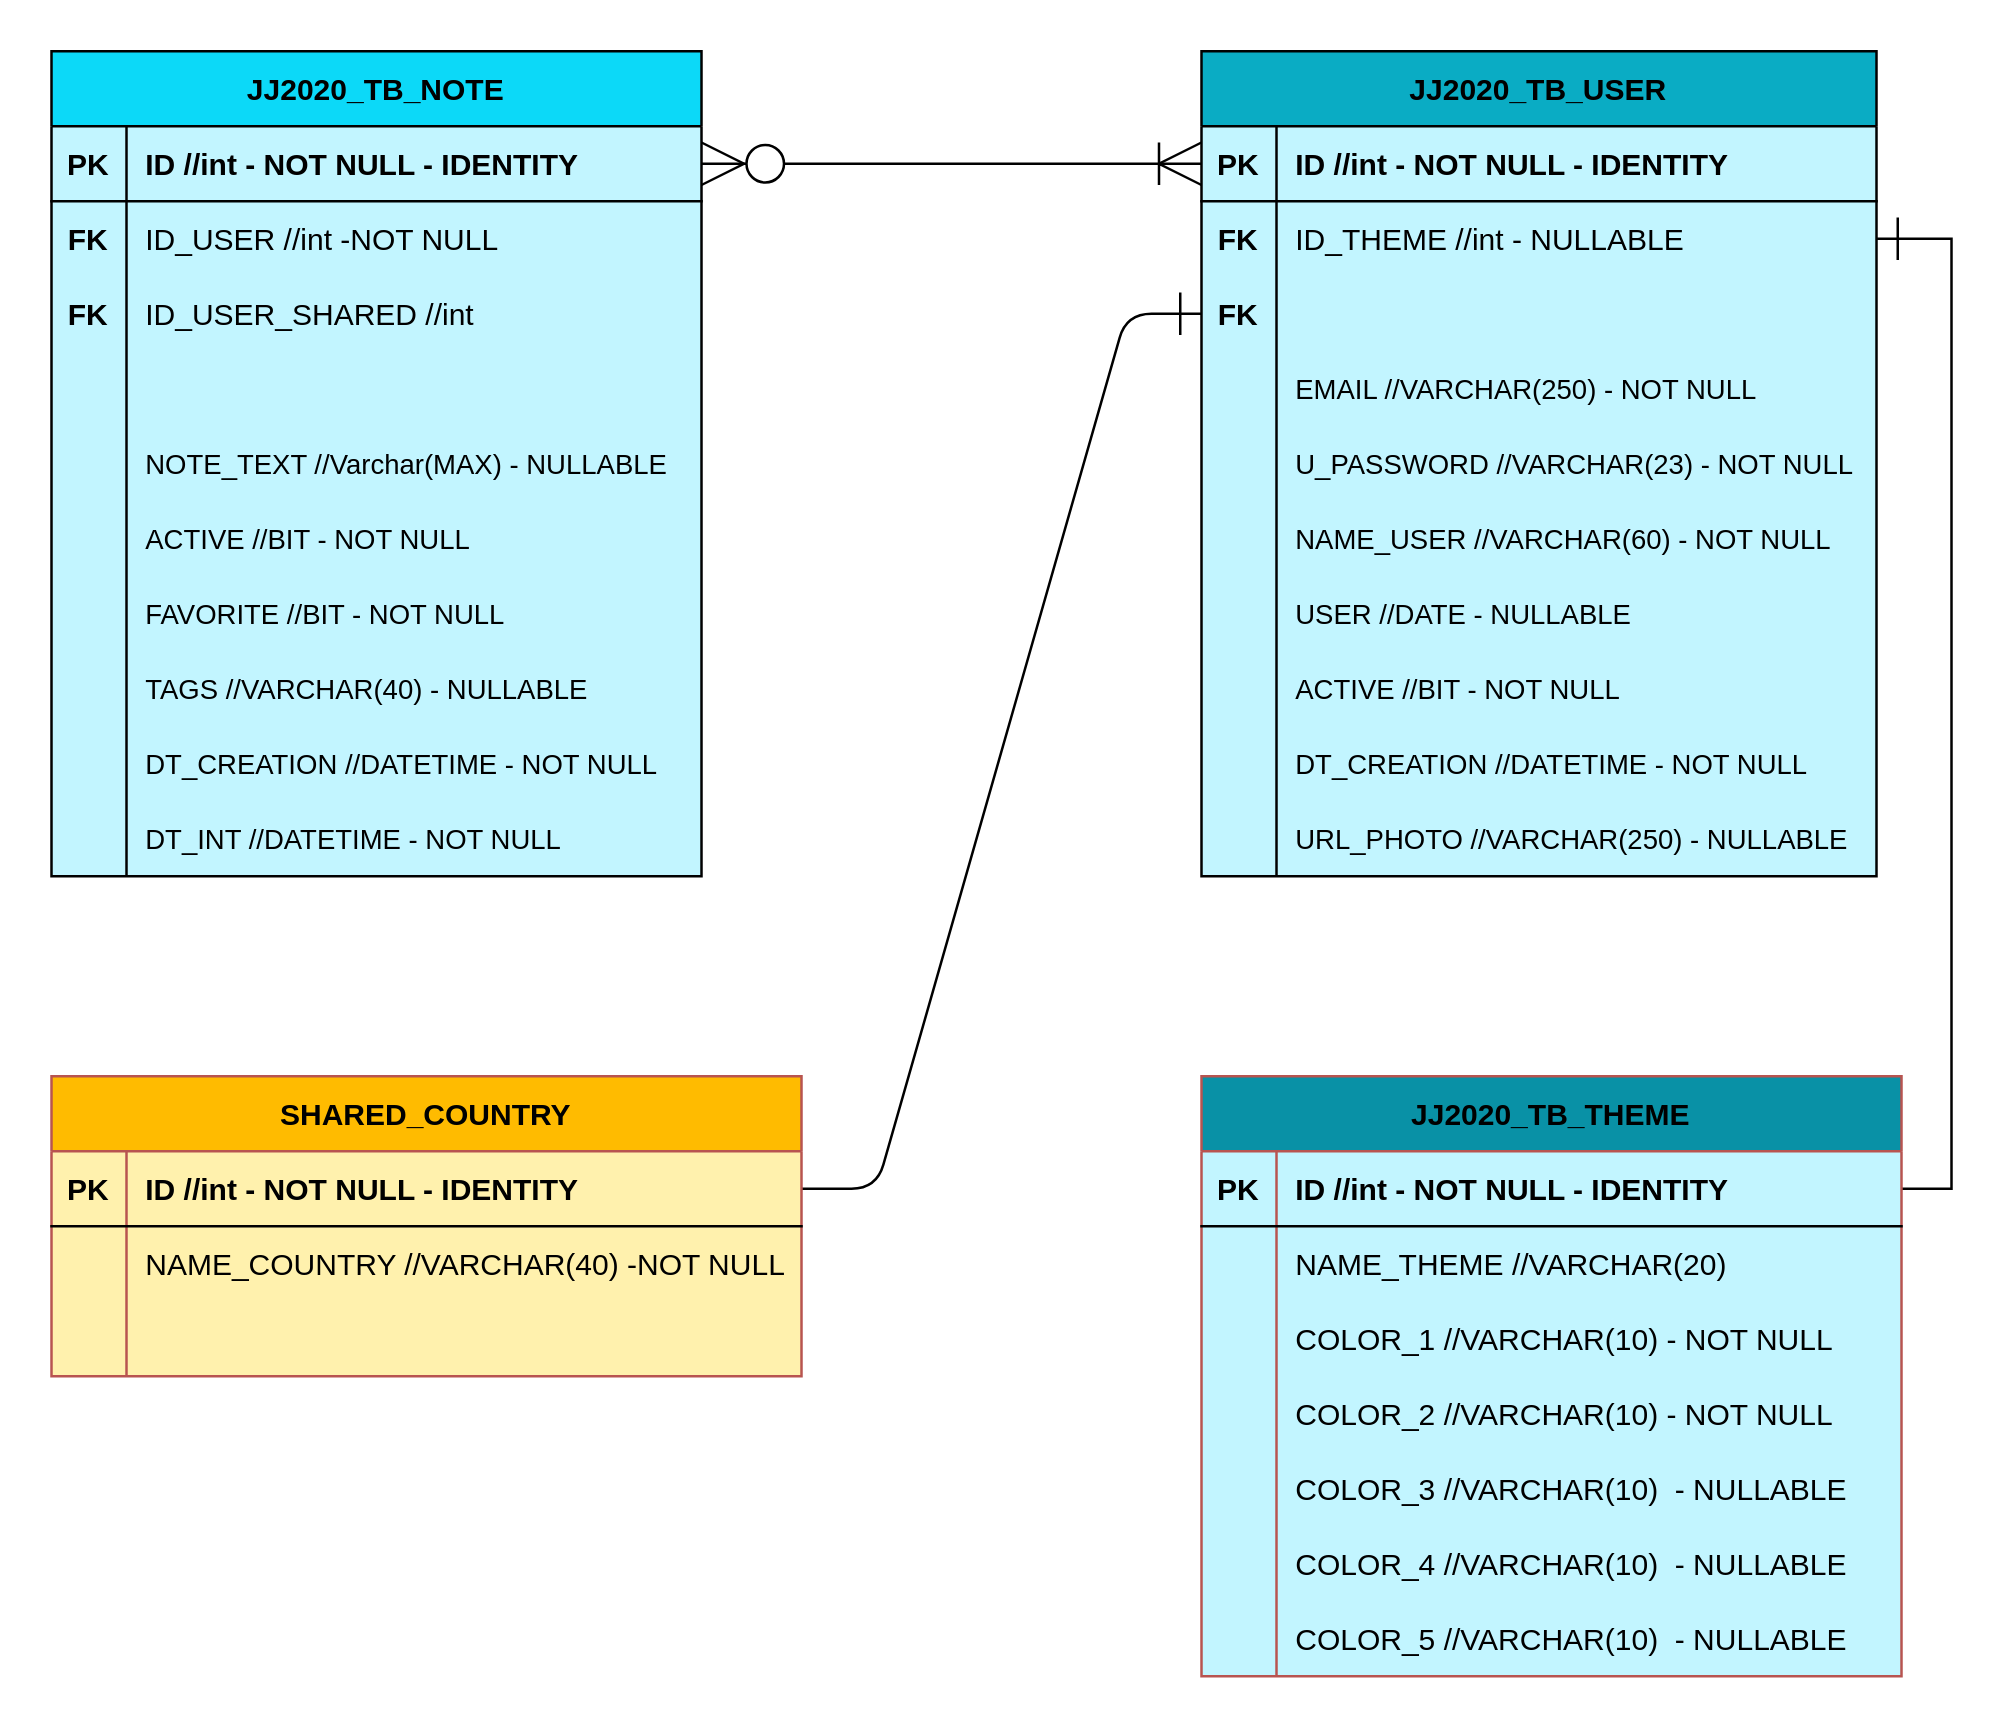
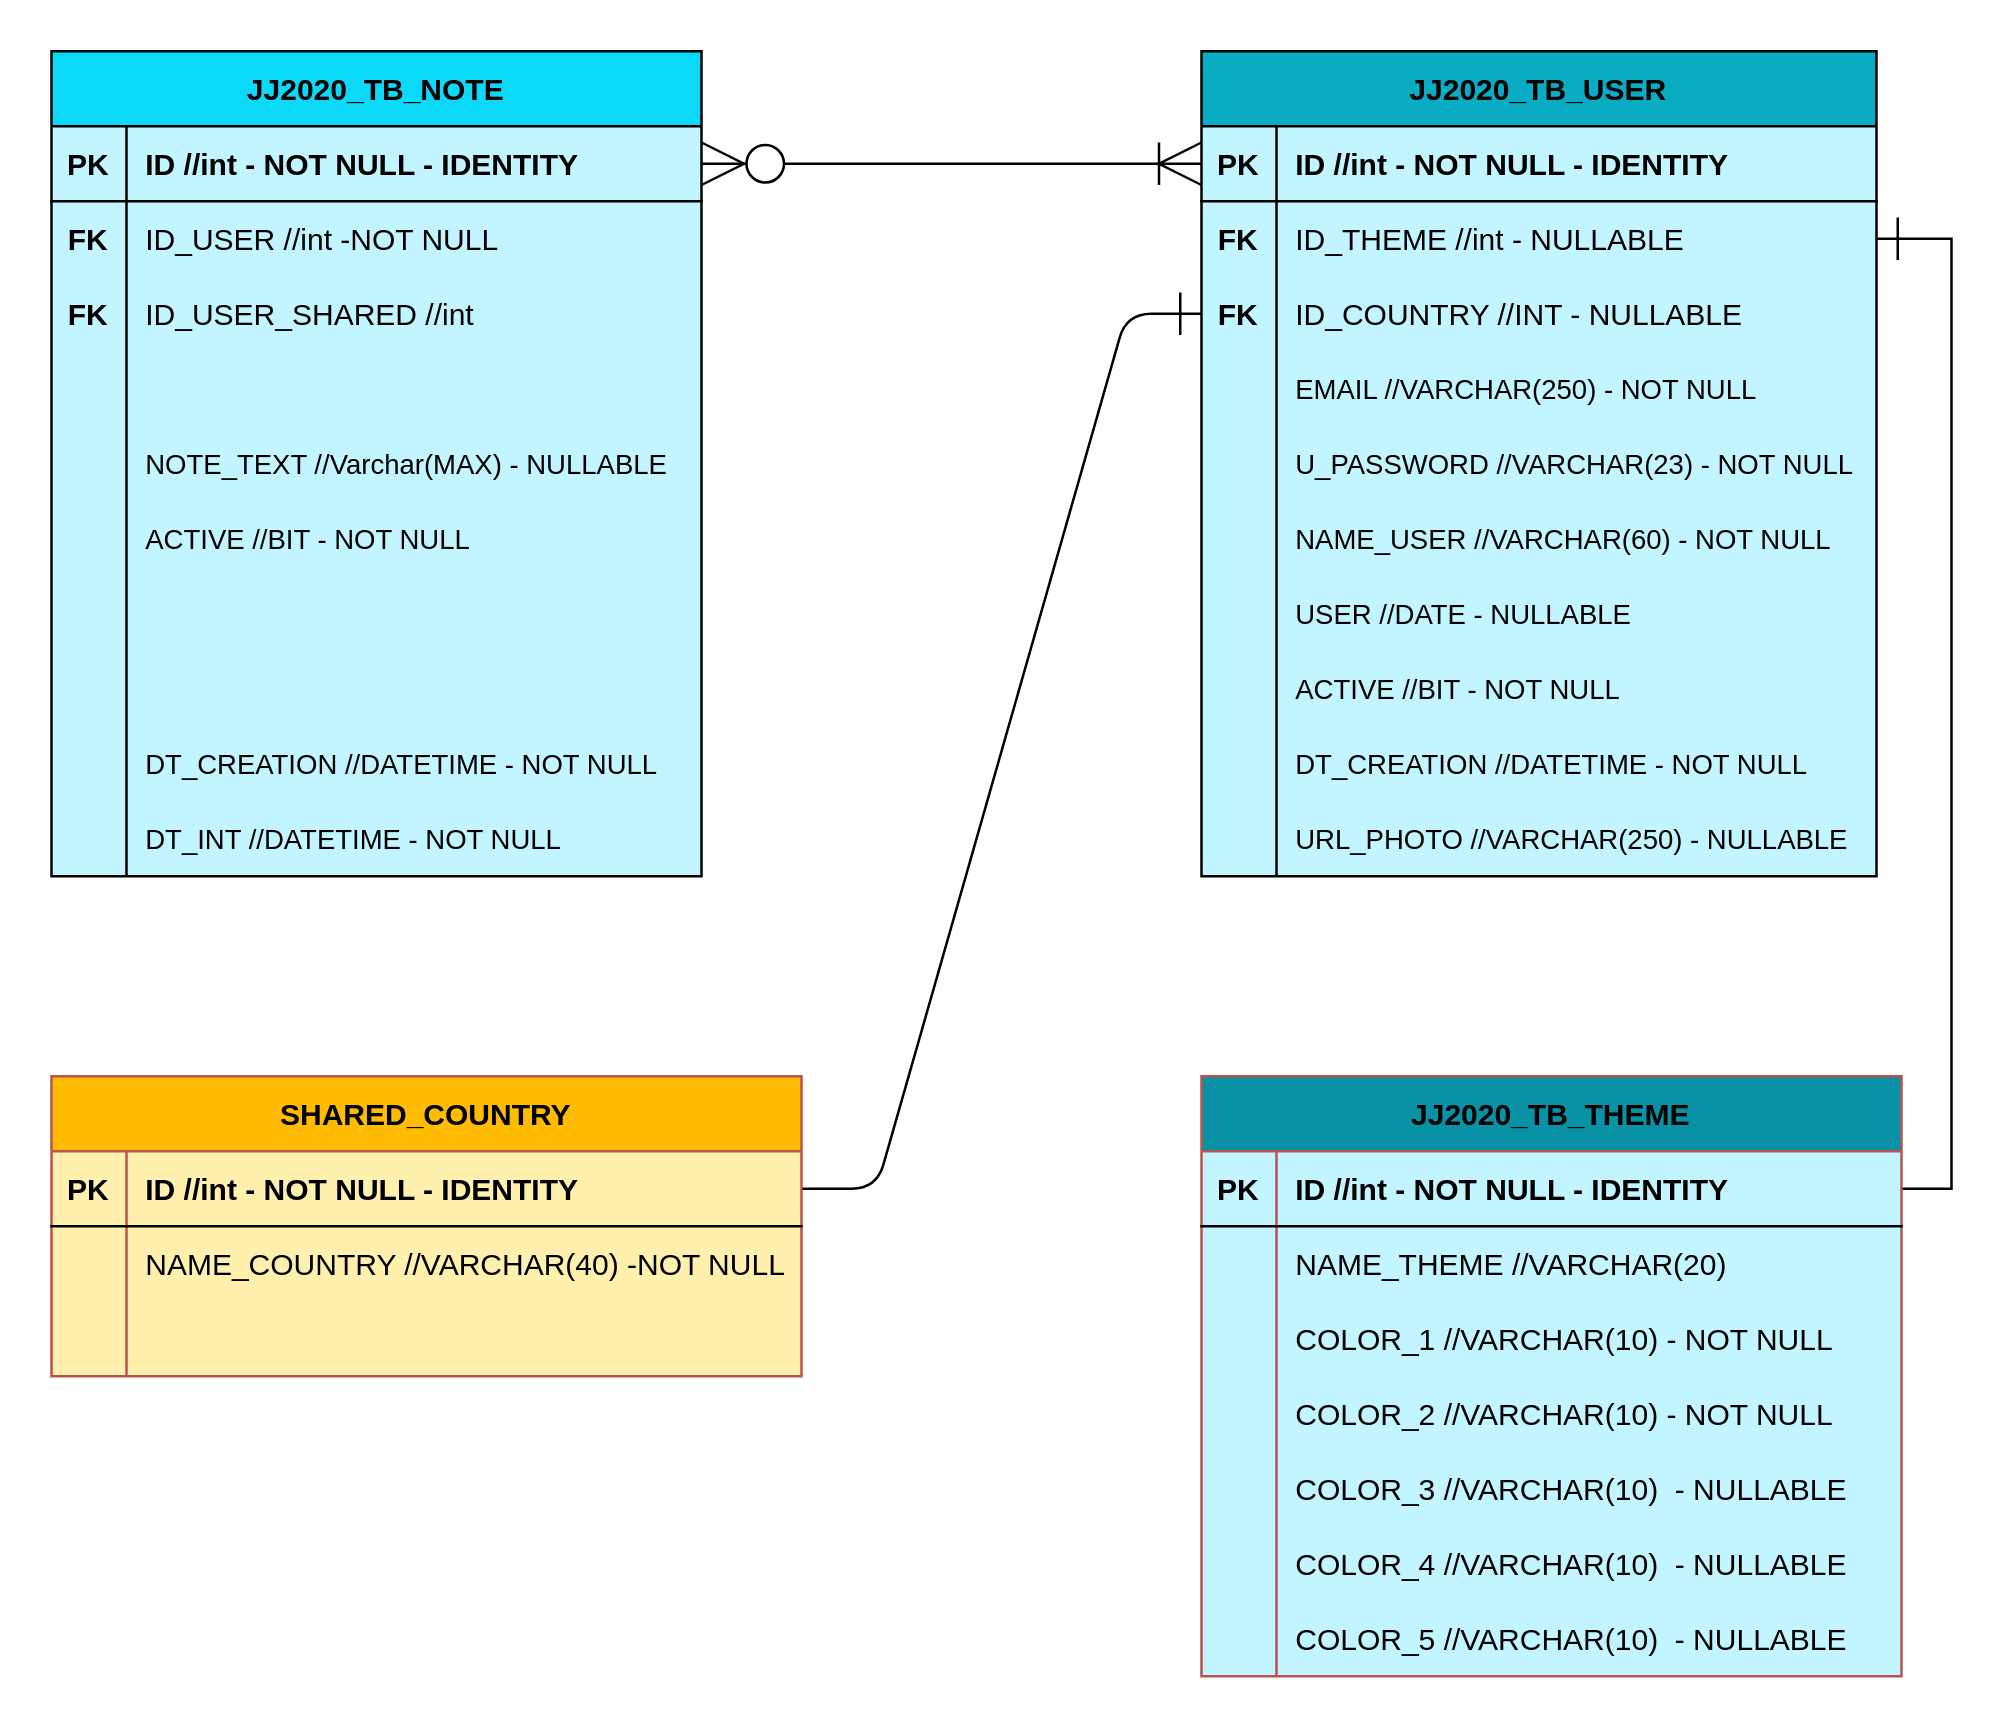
none -> (1576, 314)
(414, 614) -> none
(414, 689) -> none
